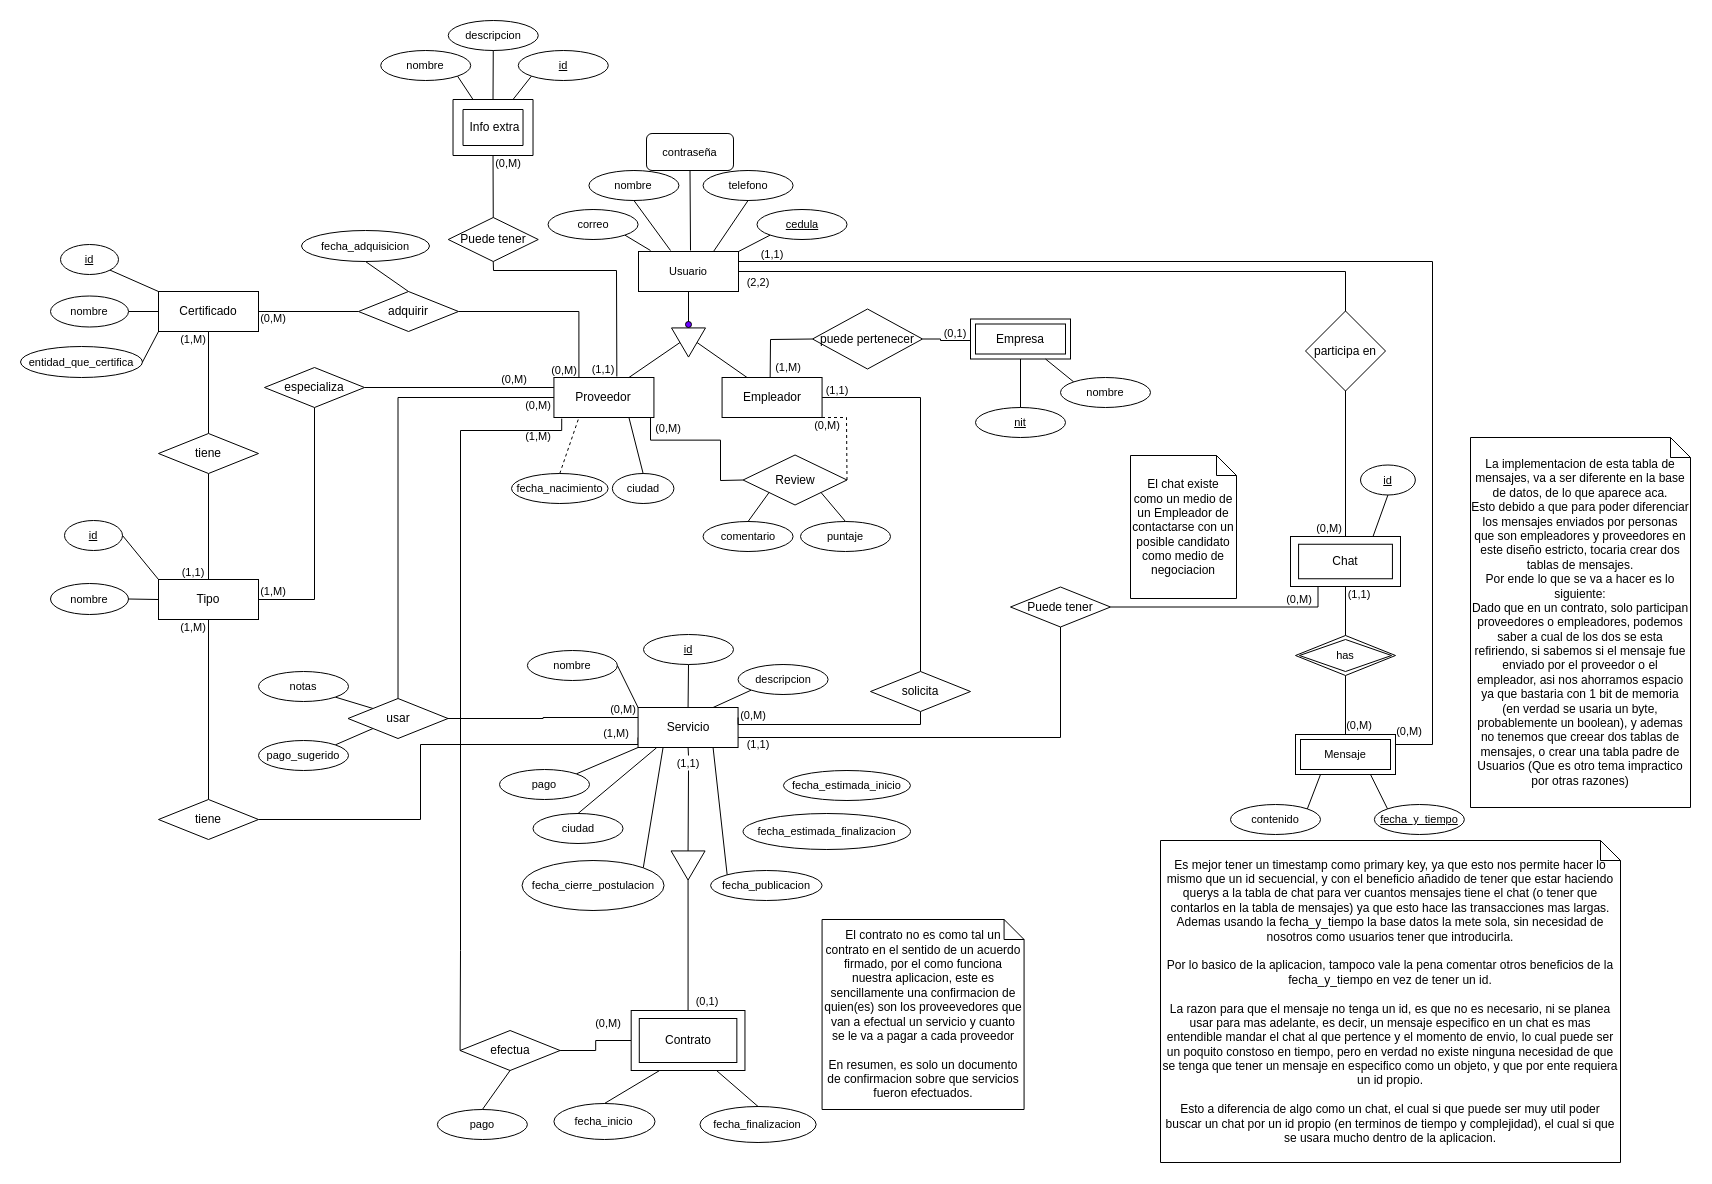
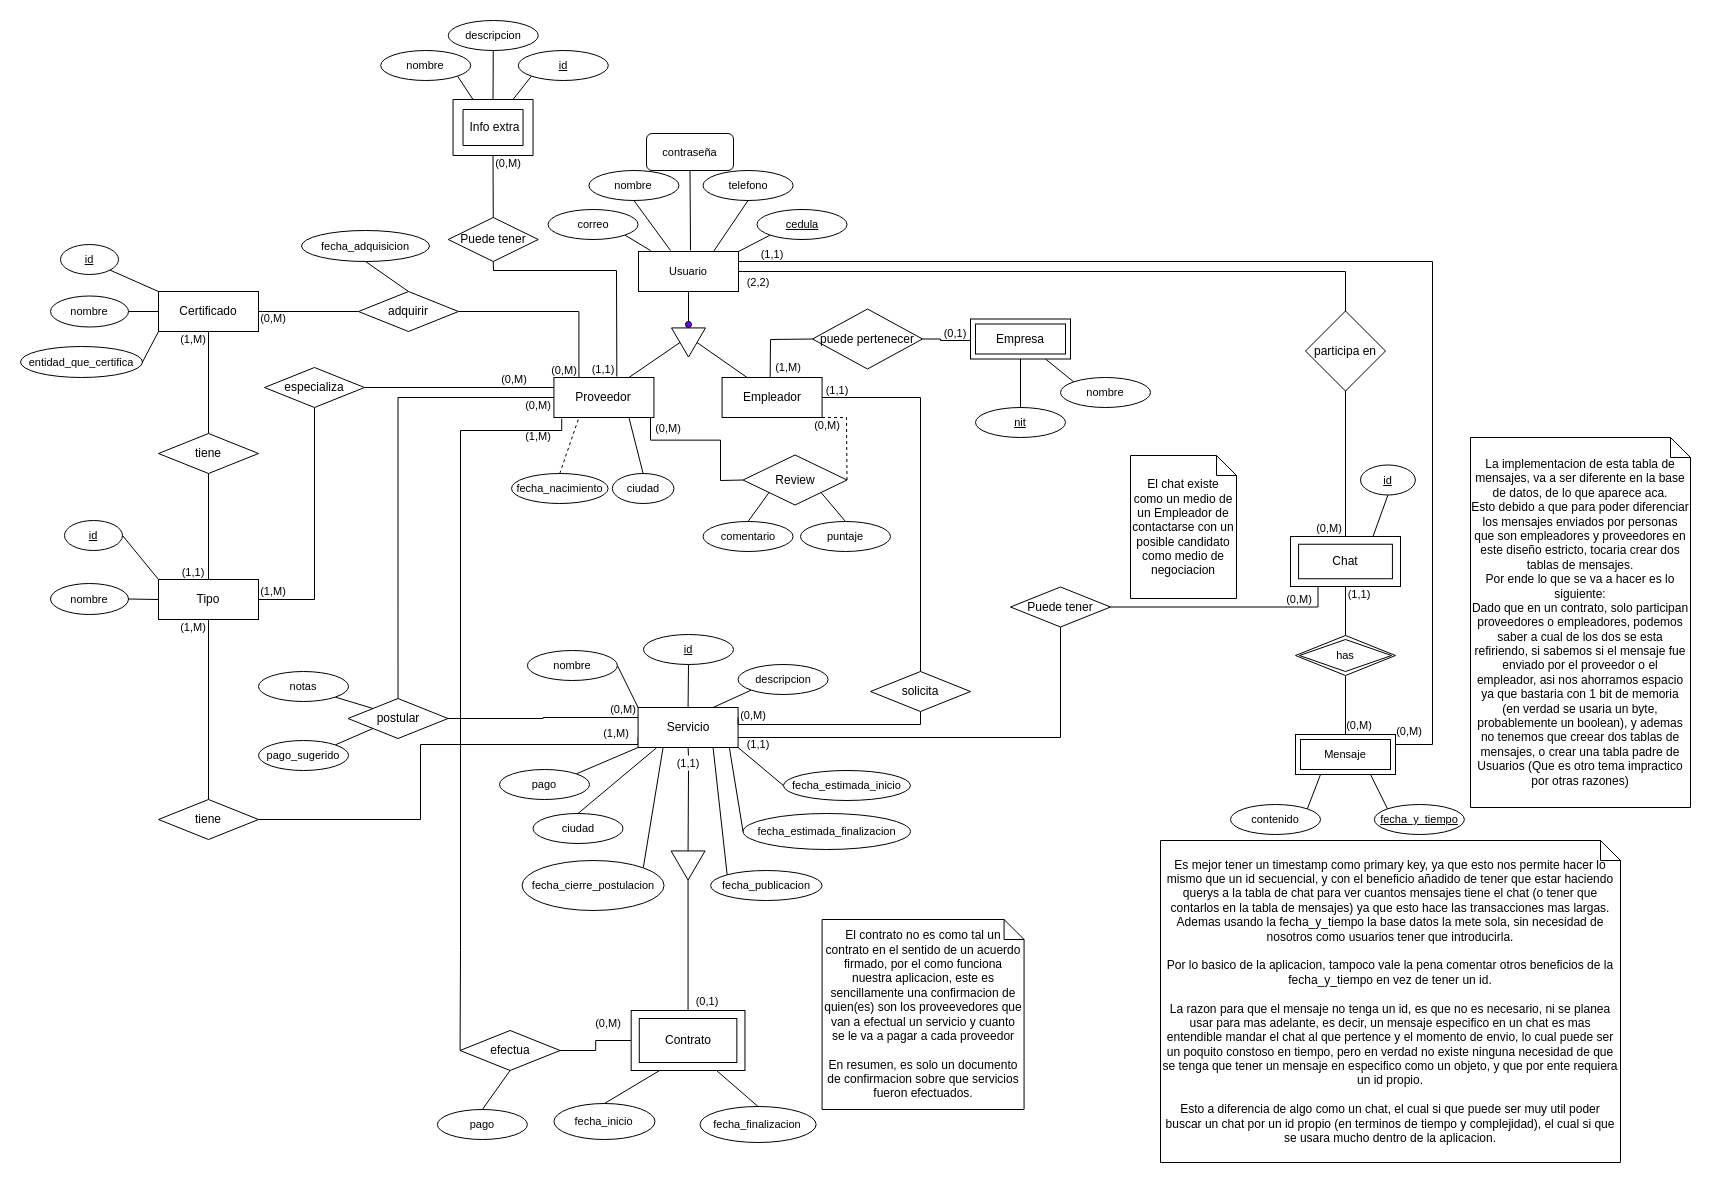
(399, 719) -> (399, 719)
none -> (761, 767)
none -> (736, 790)
